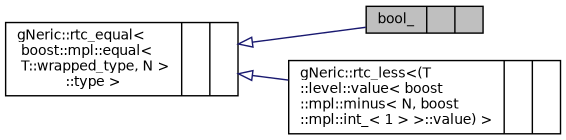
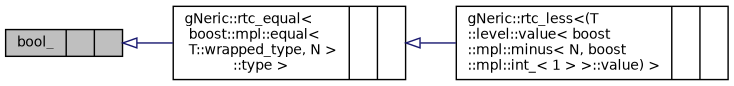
(309, 35) -> (155, 43)
